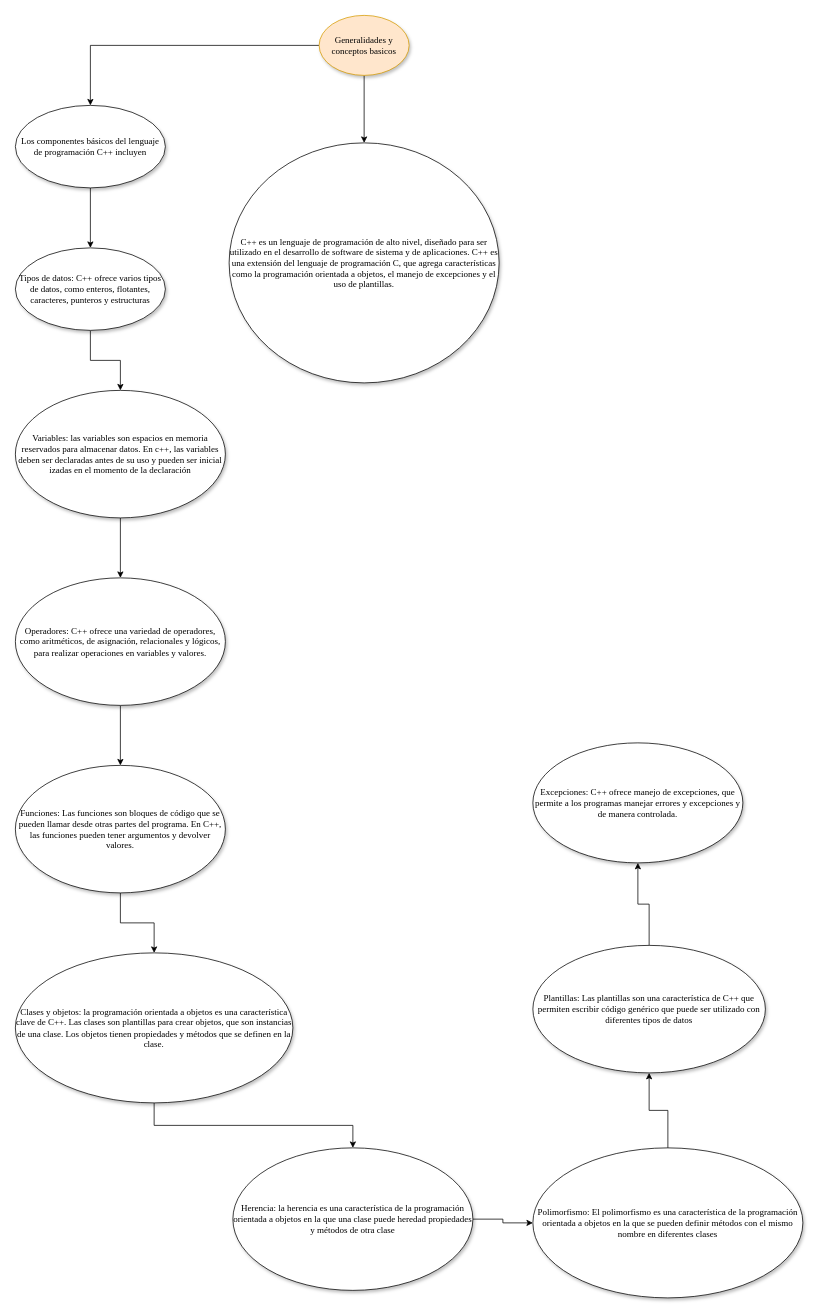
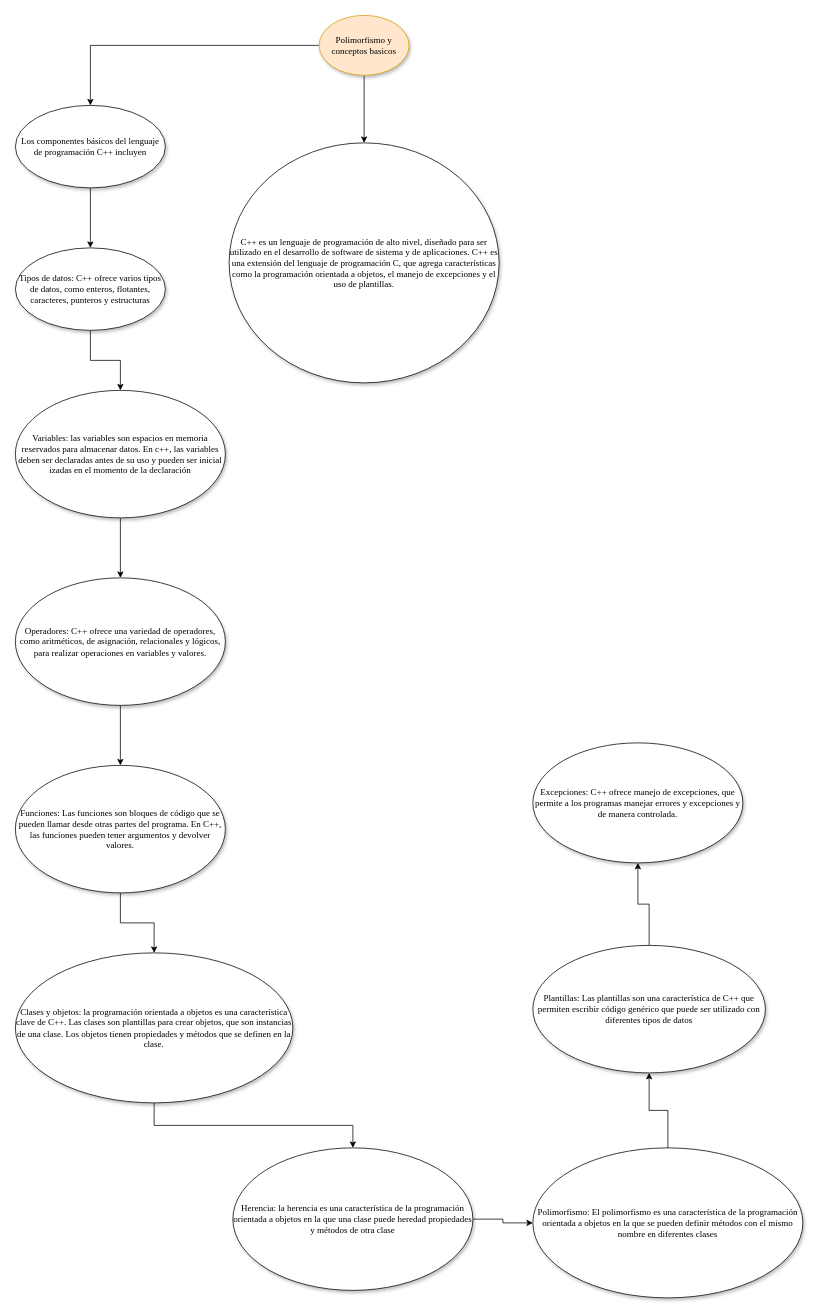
(364, 45) -> (364, 45)
